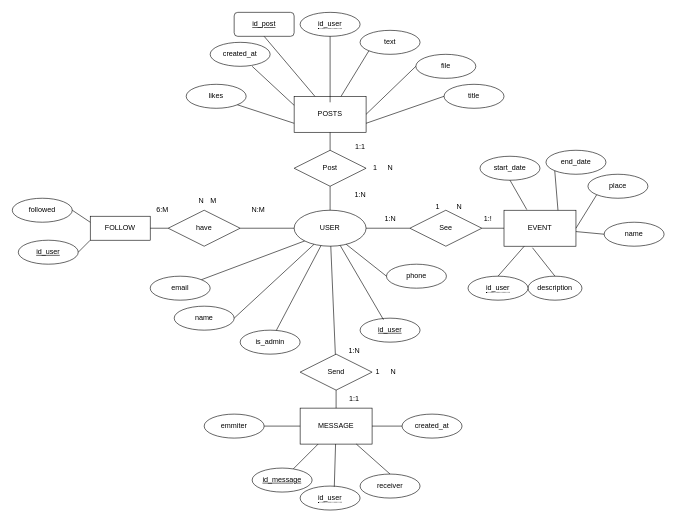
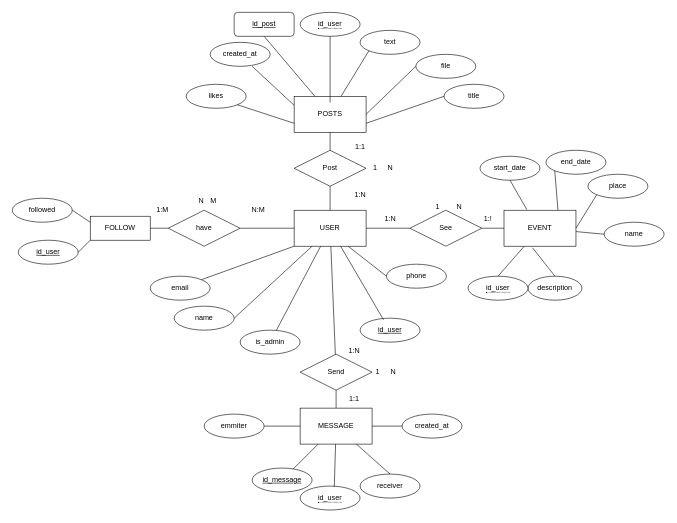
(163, 210) -> (163, 210)
(330, 228) -> (330, 228)
